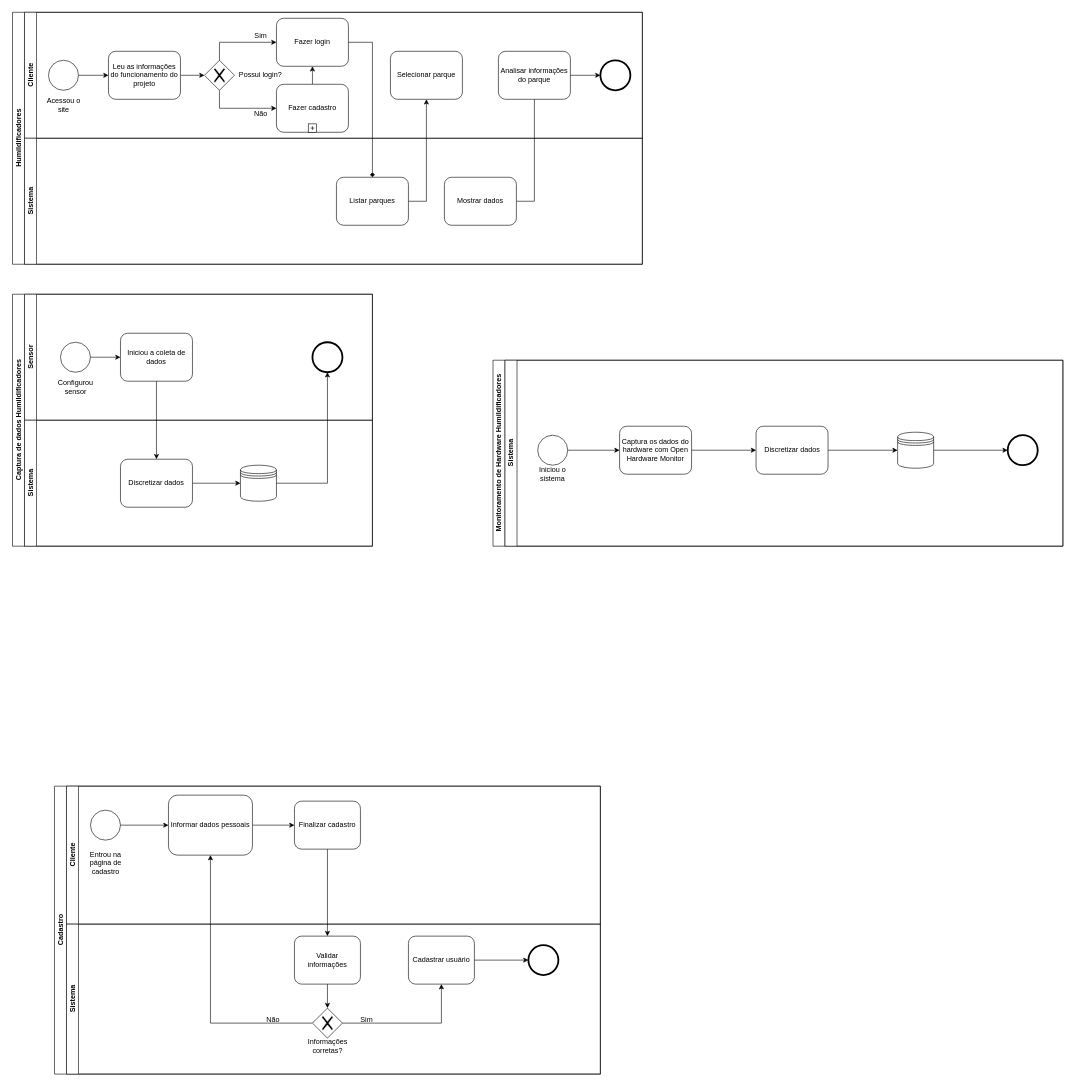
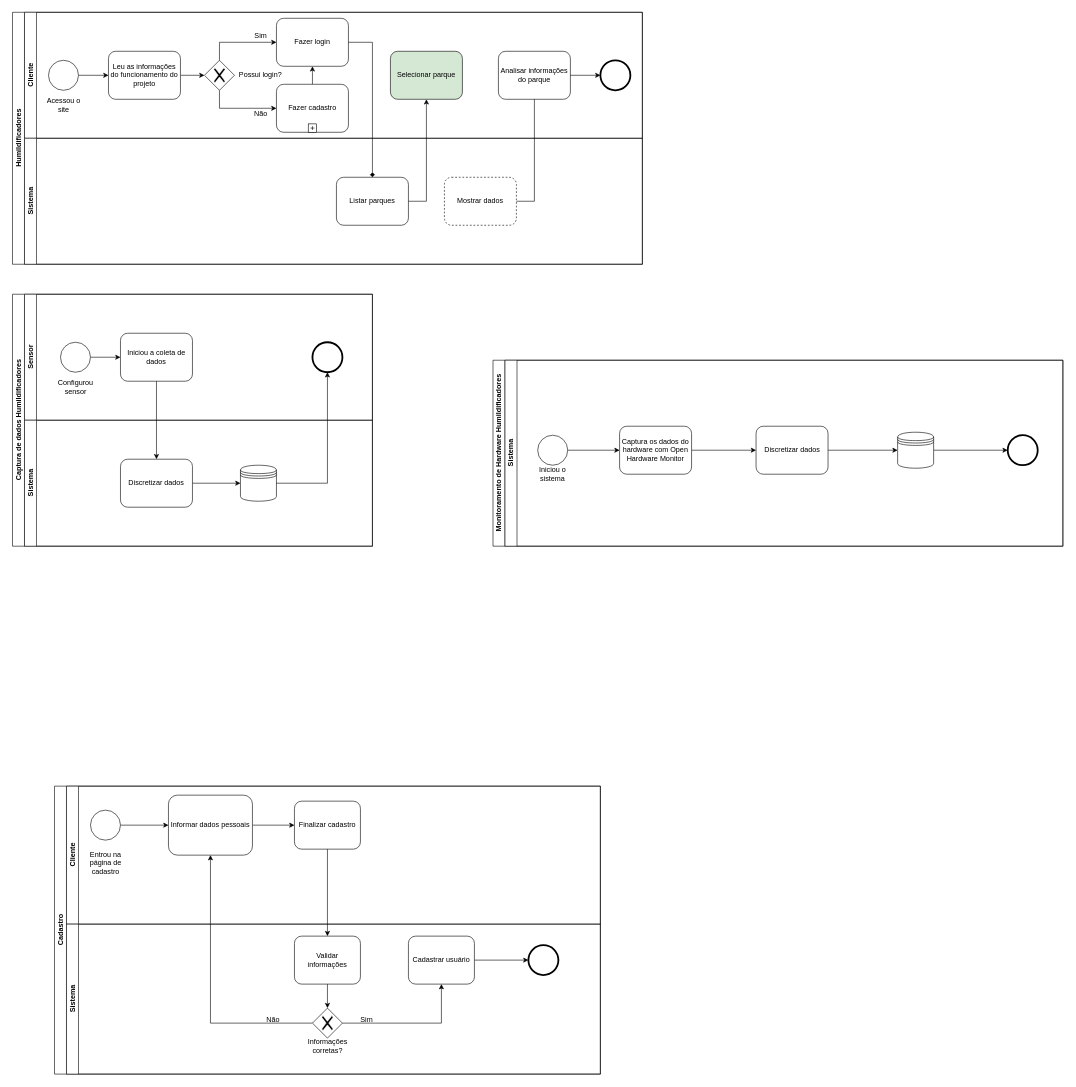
(426, 75) -> (426, 75)
(480, 201) -> (480, 201)
